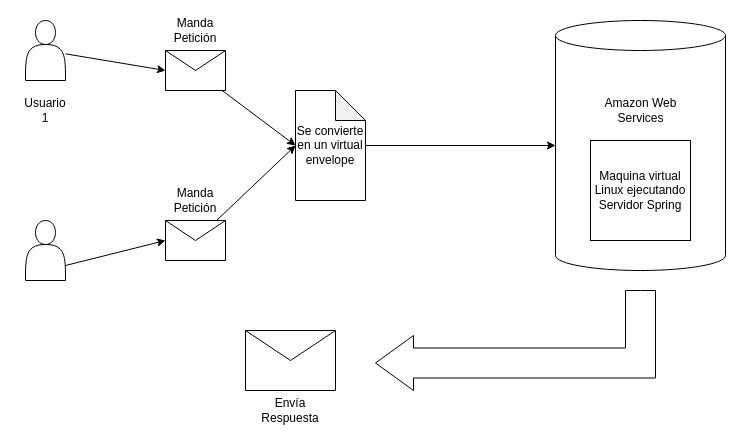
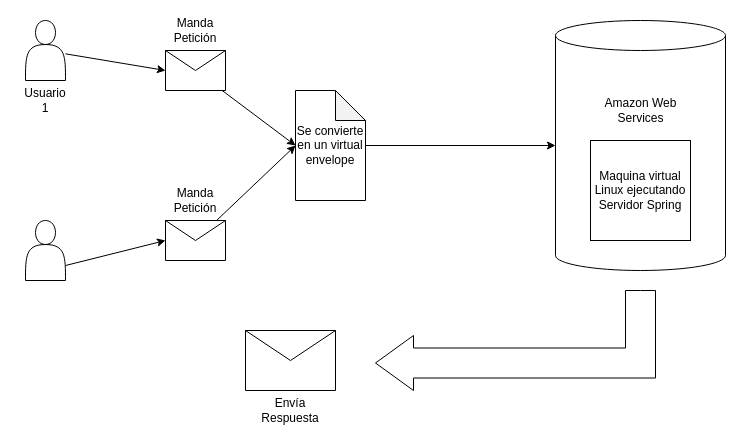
(46, 111) -> (46, 101)
